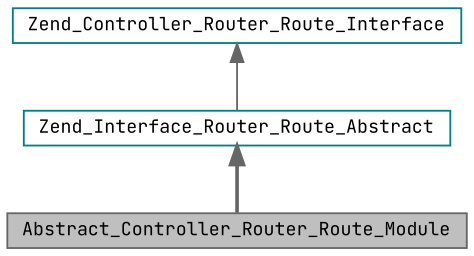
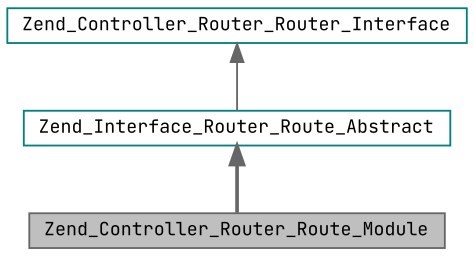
(237, 26) -> (237, 26)
(237, 231) -> (237, 231)
